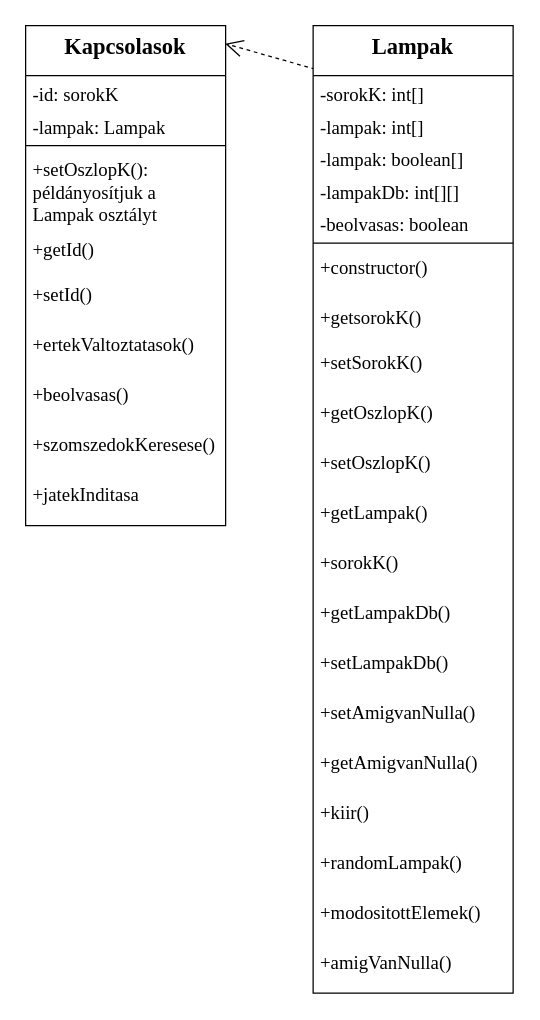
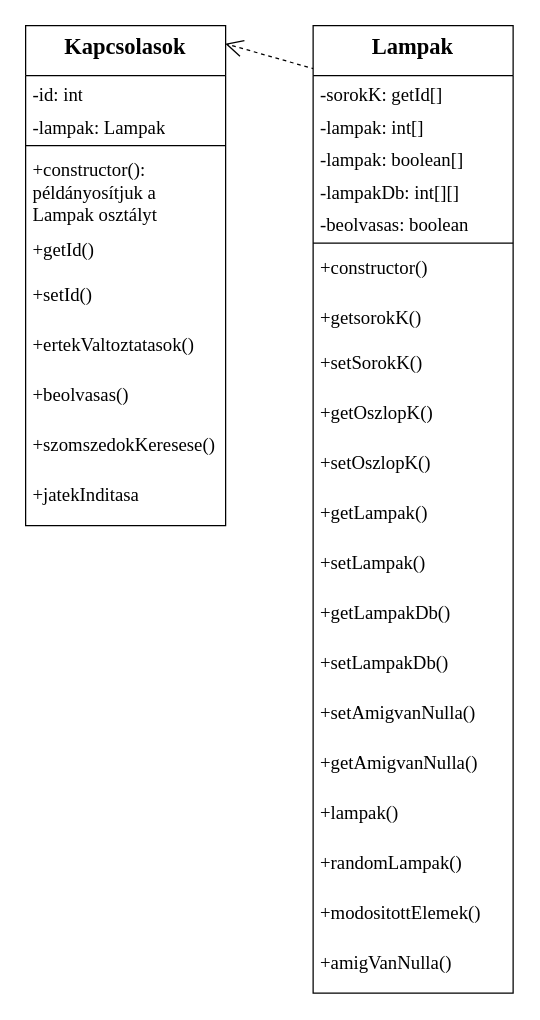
(84, 96) -> (65, 96)
(387, 96) -> (400, 96)
(127, 193) -> (127, 193)
(368, 563) -> (384, 563)
(353, 813) -> (365, 813)
